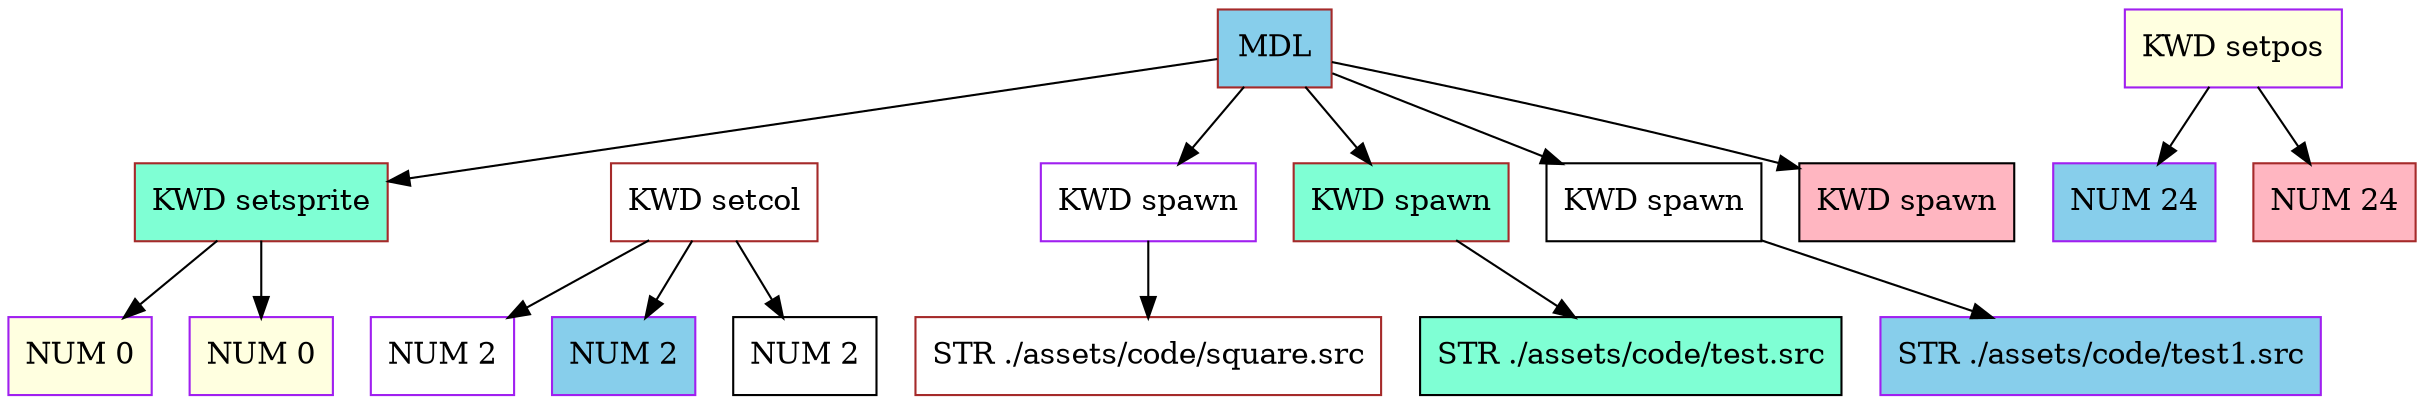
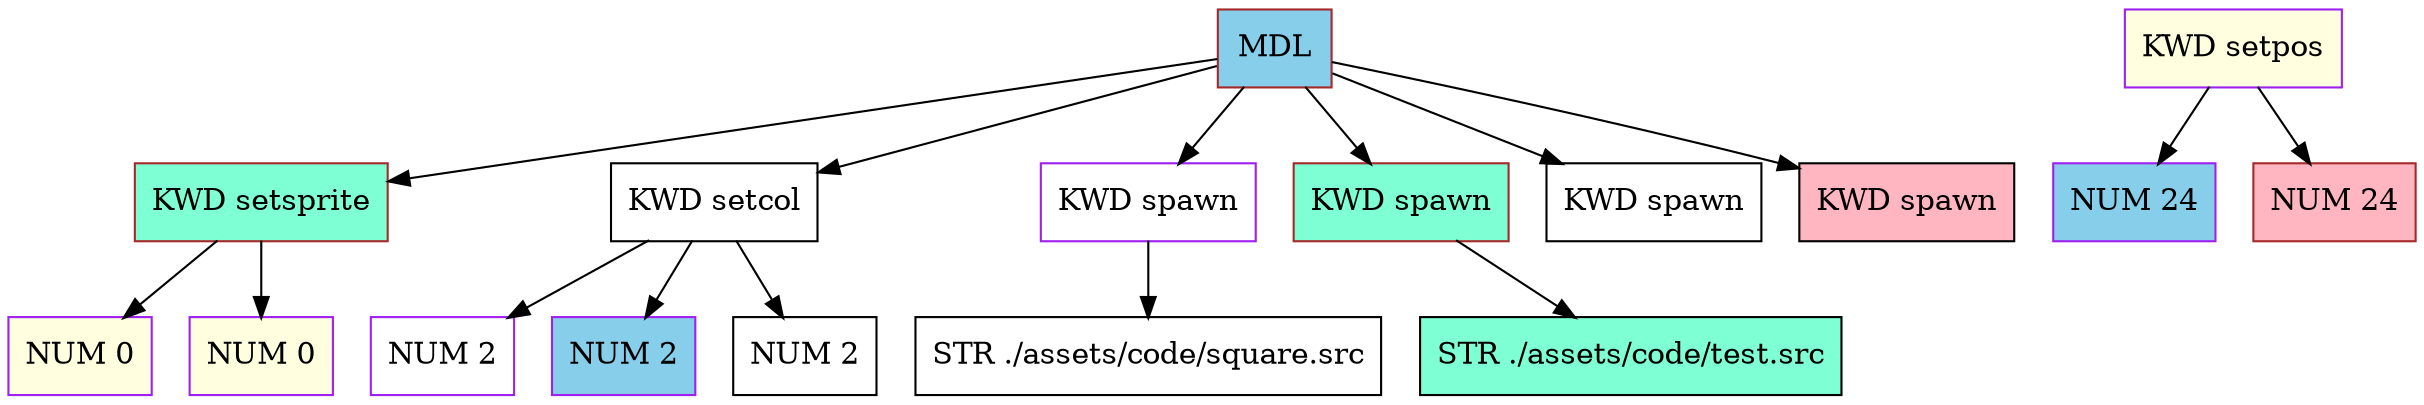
none -> (1028, 116)
(714, 202) -> (714, 202)
(1148, 356) -> (1148, 356)
(2101, 356) -> none
